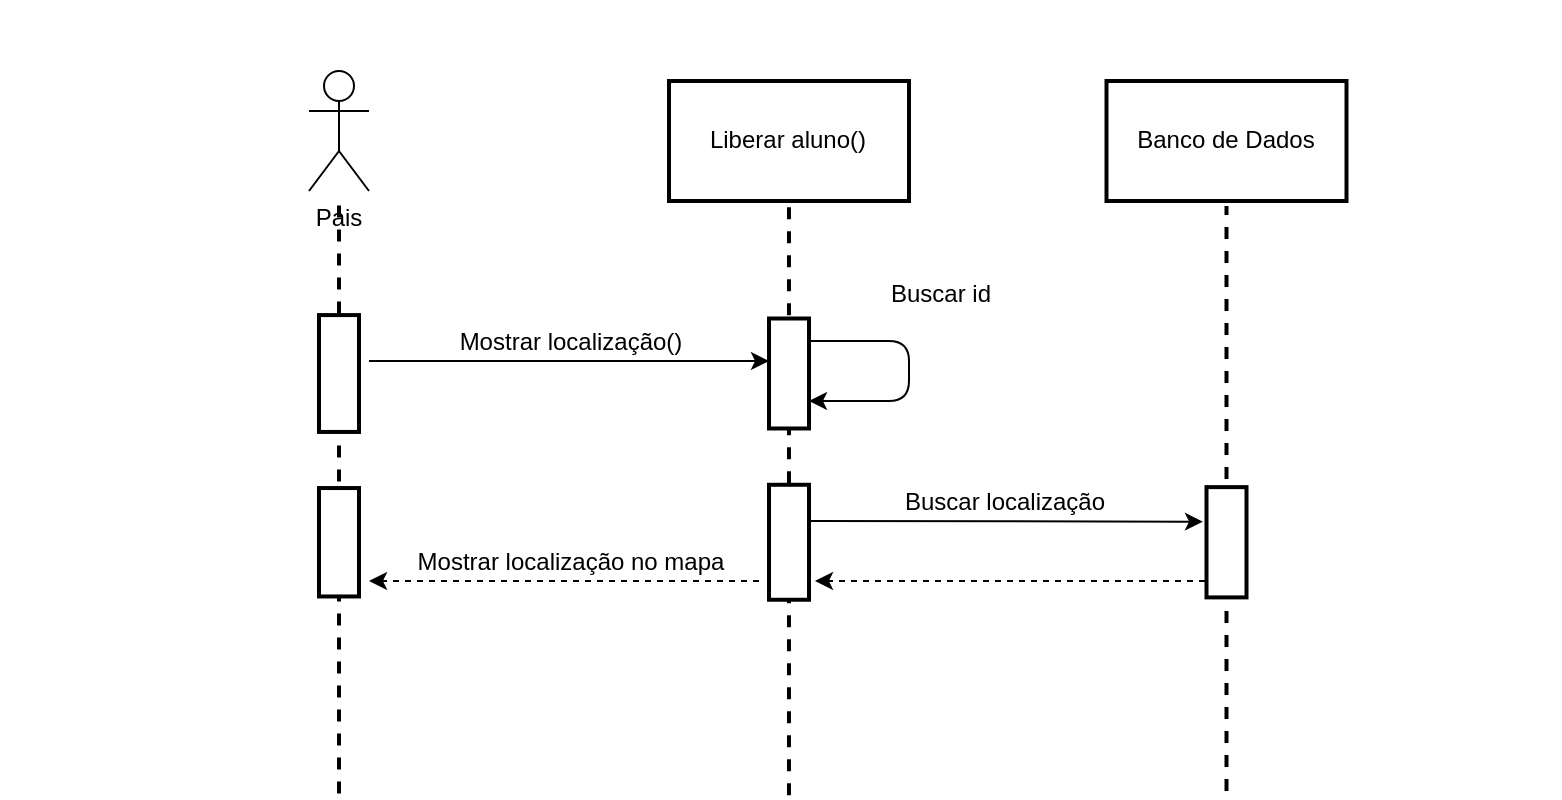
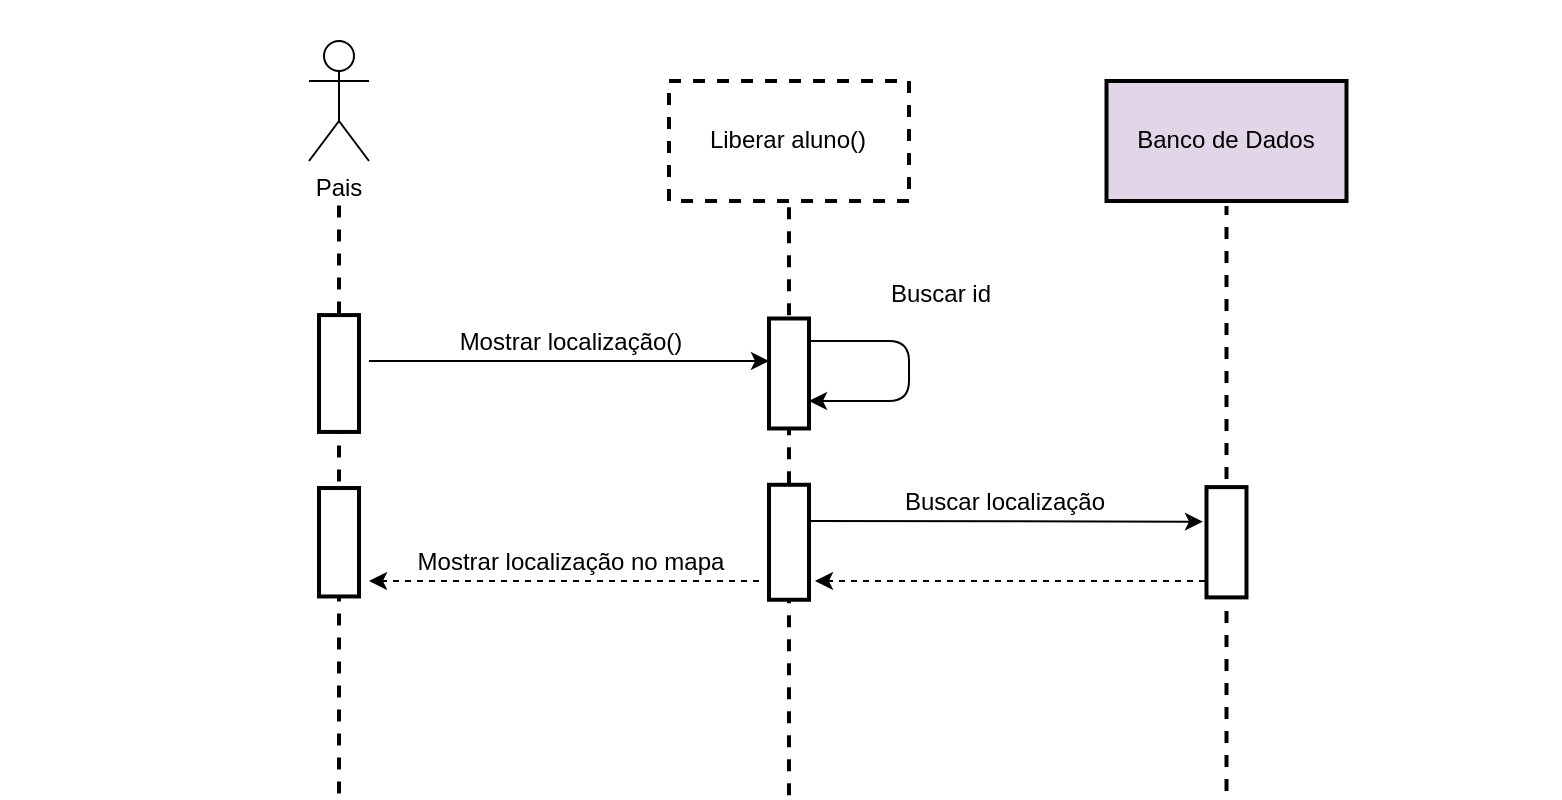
(339, 131) -> (339, 101)
(789, 141) -> (789, 141)
(1227, 141) -> (1227, 141)
